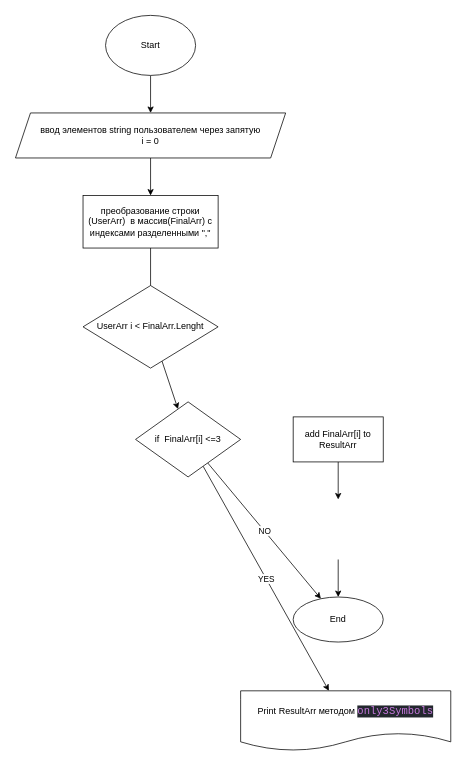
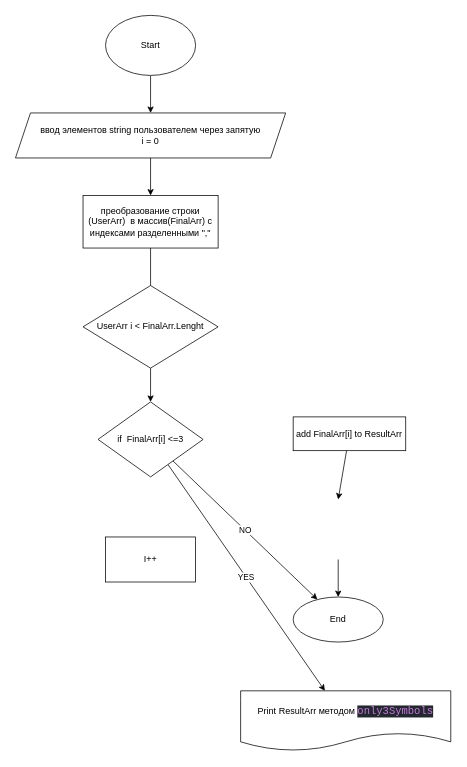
(188, 439) -> (150, 439)
(338, 439) -> (349, 434)
none -> (150, 559)
